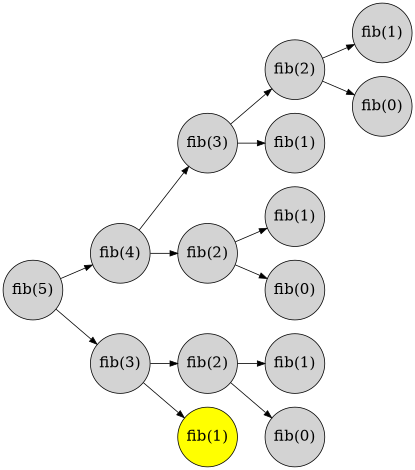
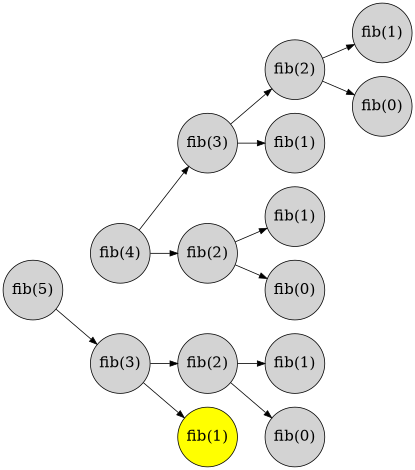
(73, 273) -> none
